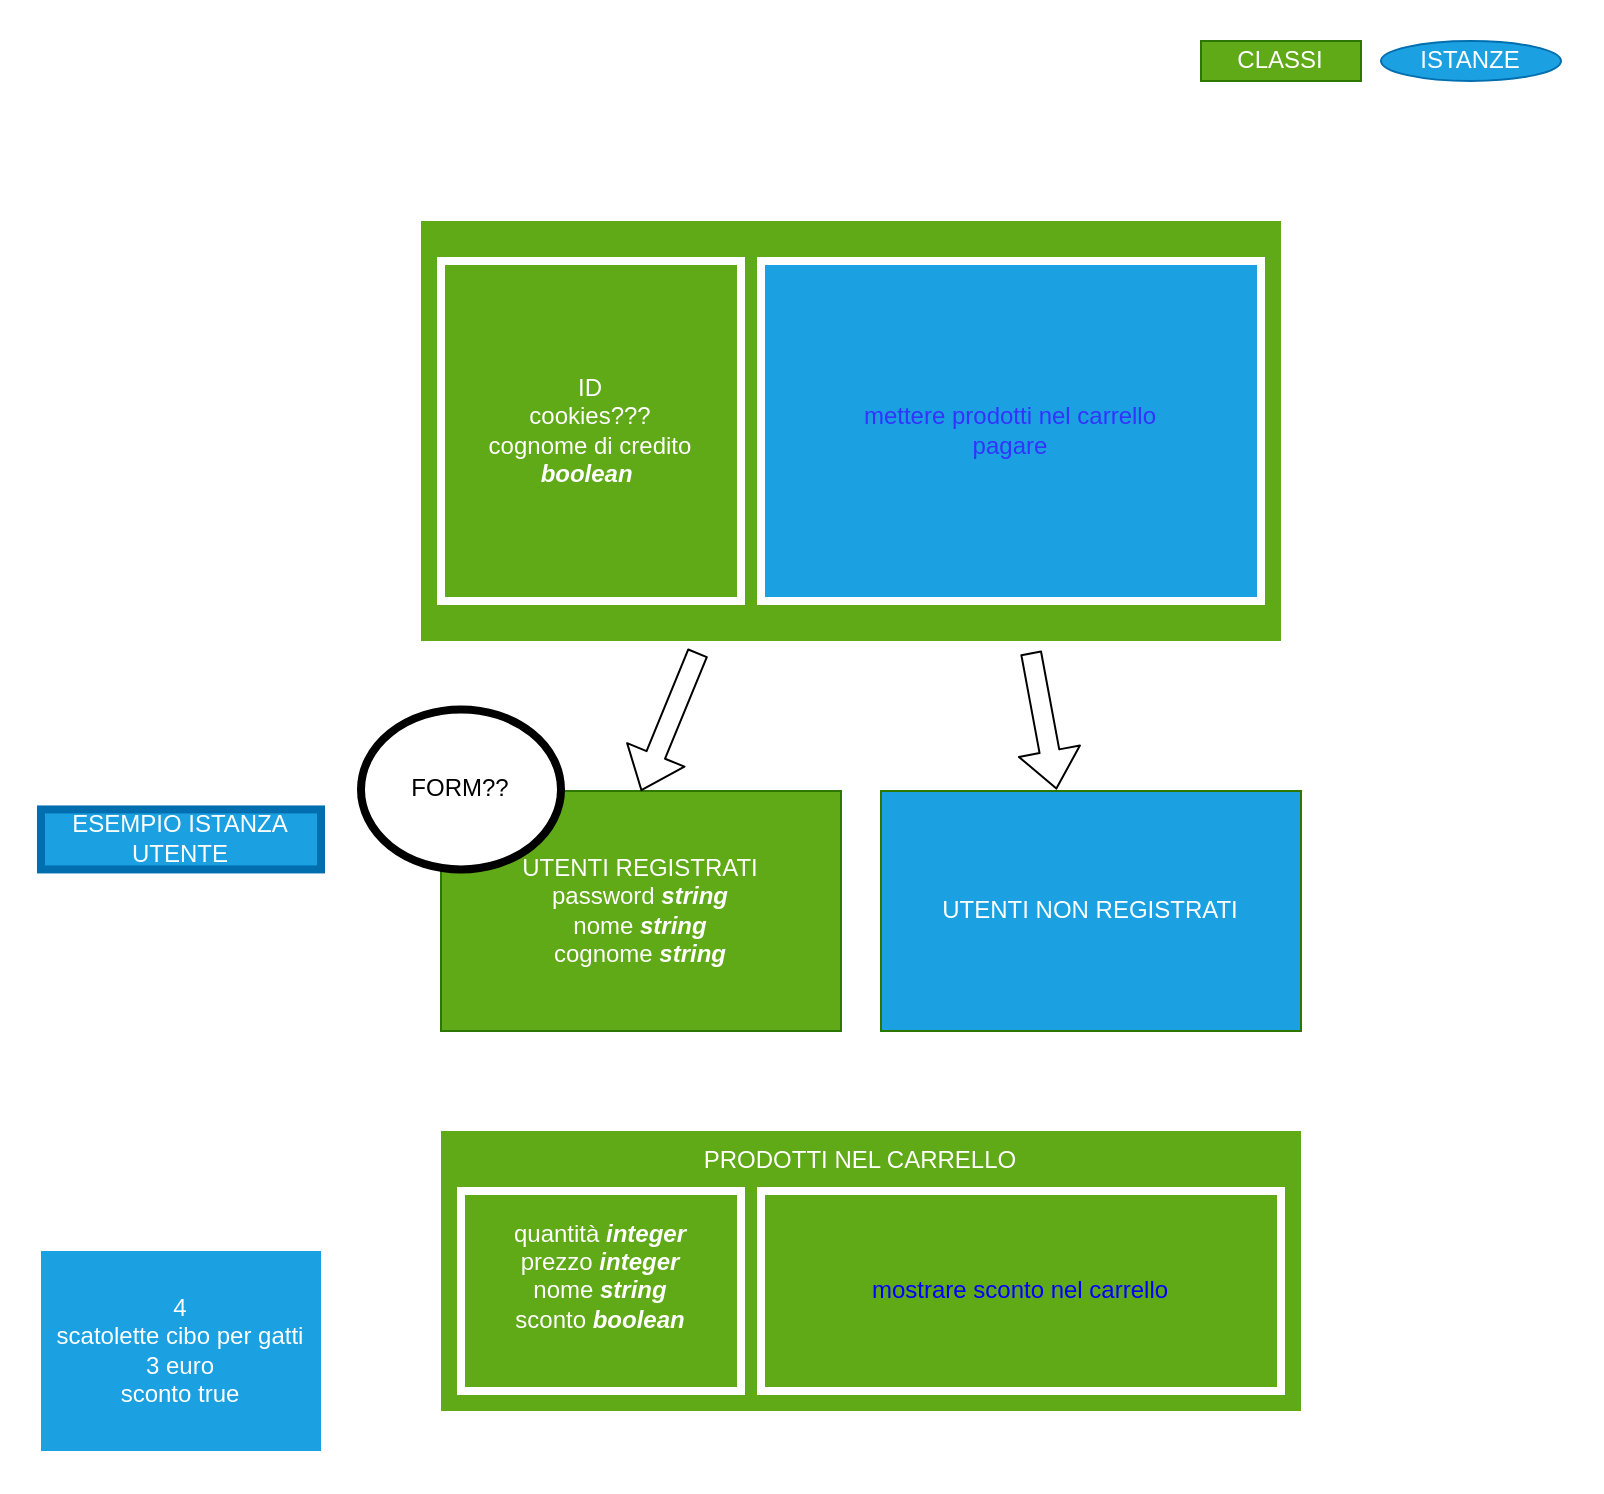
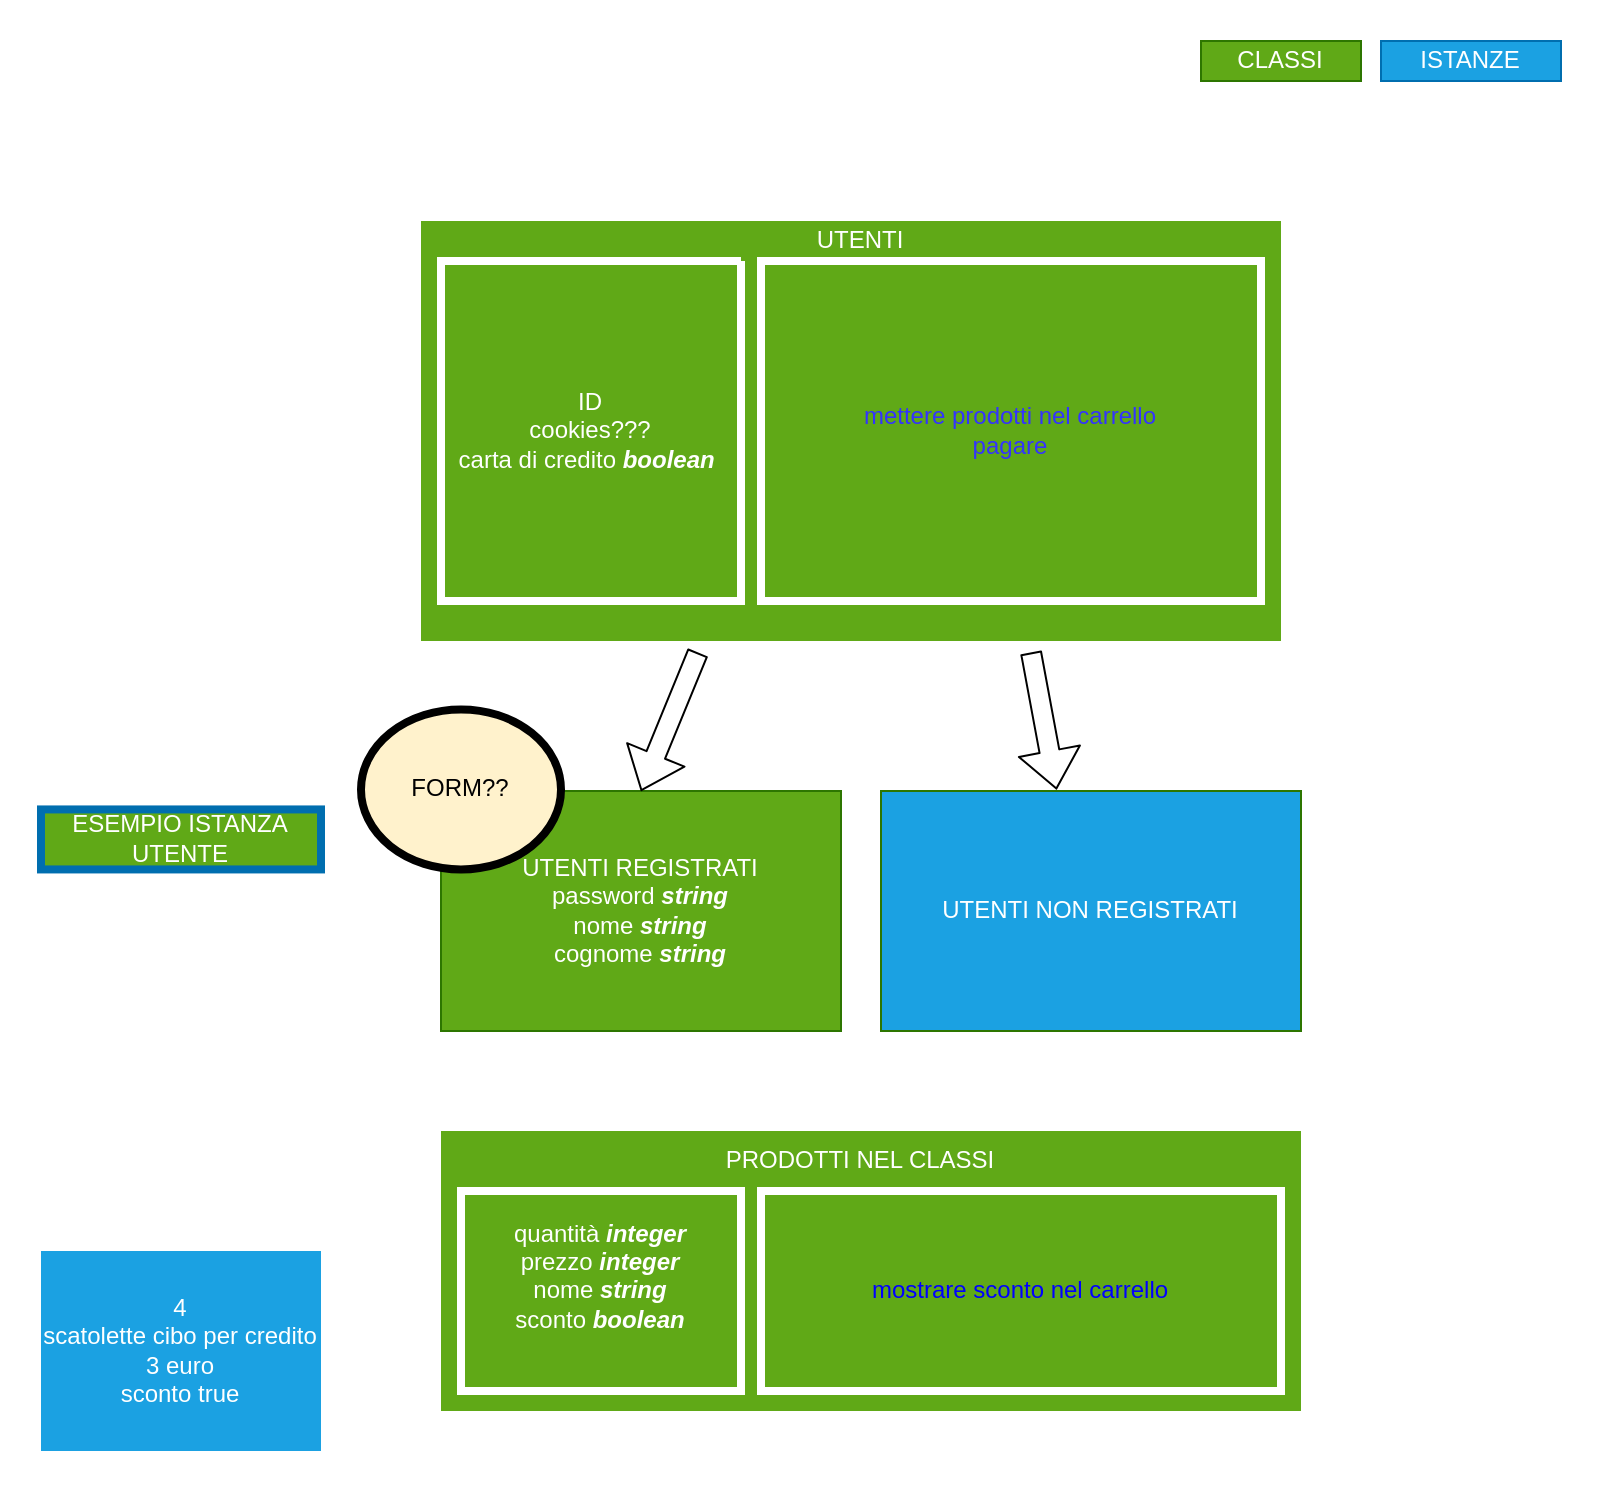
(1471, 61) -> (1471, 61)
none -> (861, 241)
(591, 431) -> (591, 431)
(1011, 431) -> (1011, 431)
(461, 789) -> (461, 789)
(181, 839) -> (181, 839)
(861, 1161) -> (861, 1161)
(181, 1351) -> (181, 1351)
